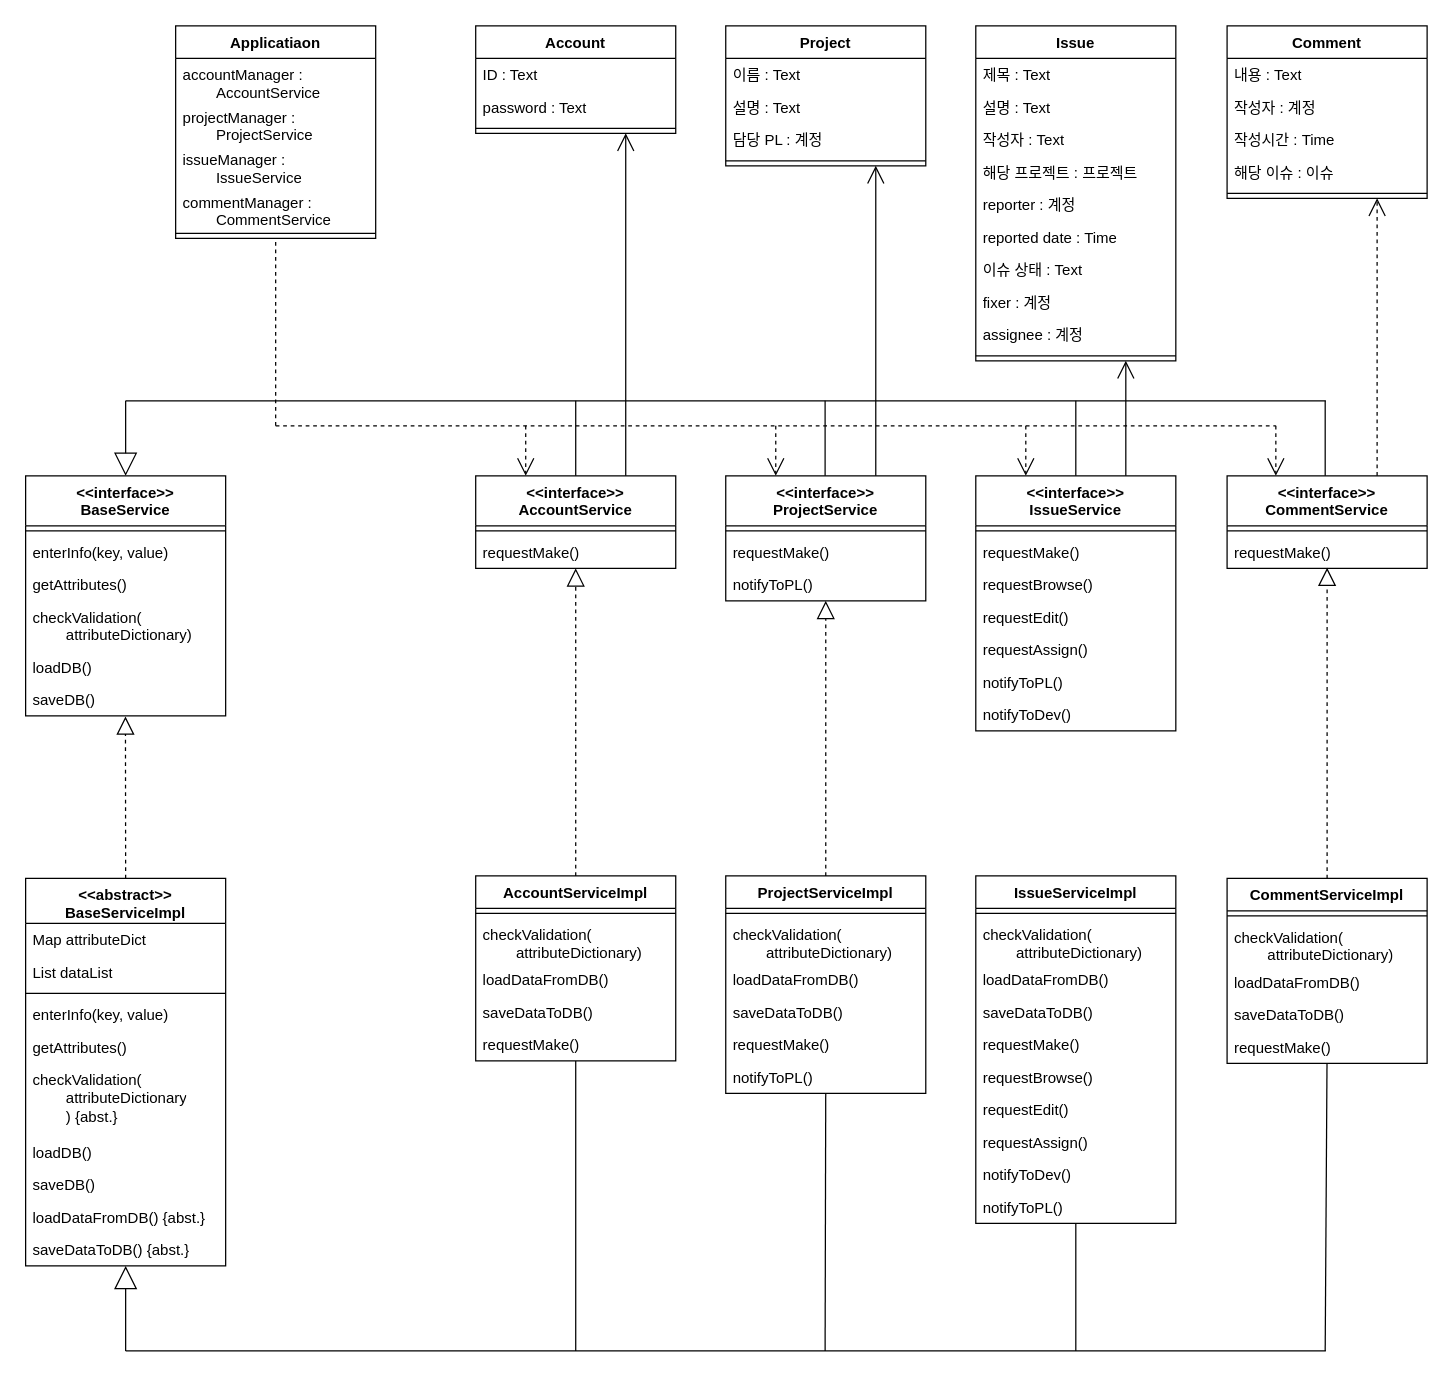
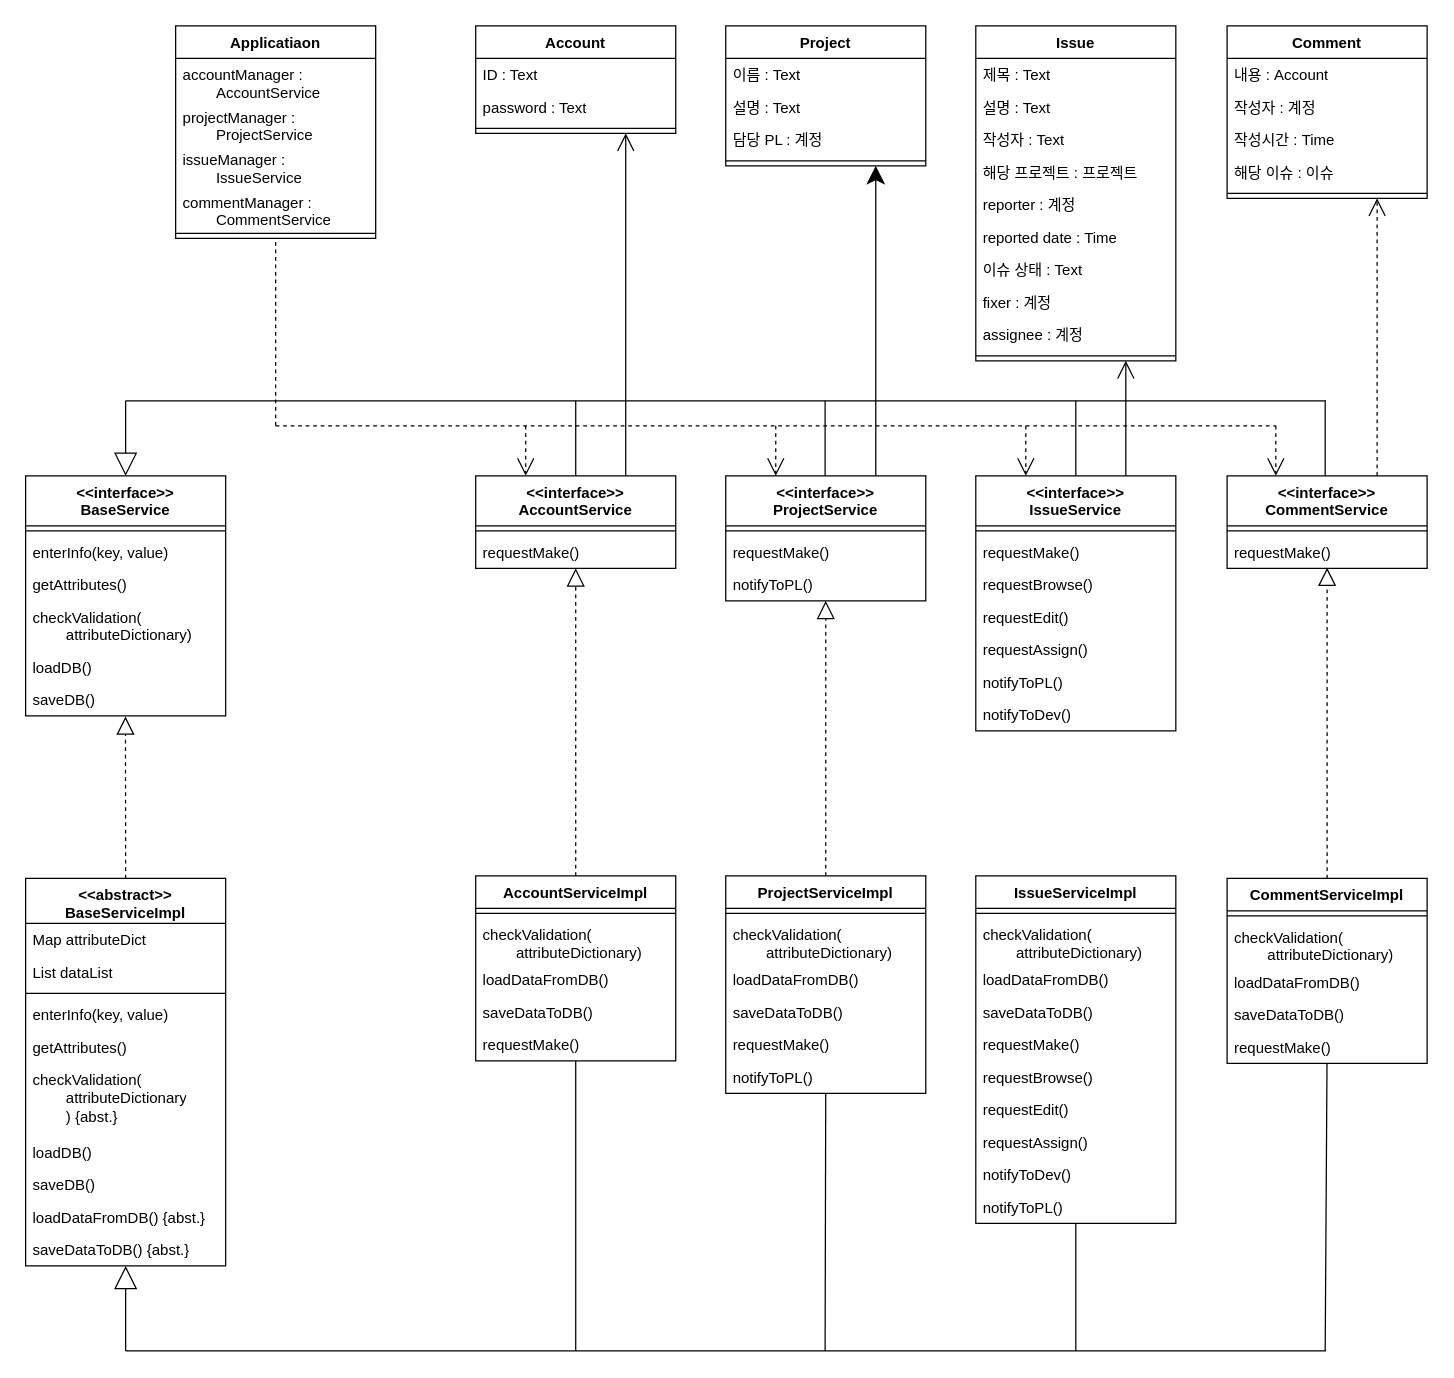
(1273, 76) -> (1286, 76)
(876, 176) -> (876, 181)
